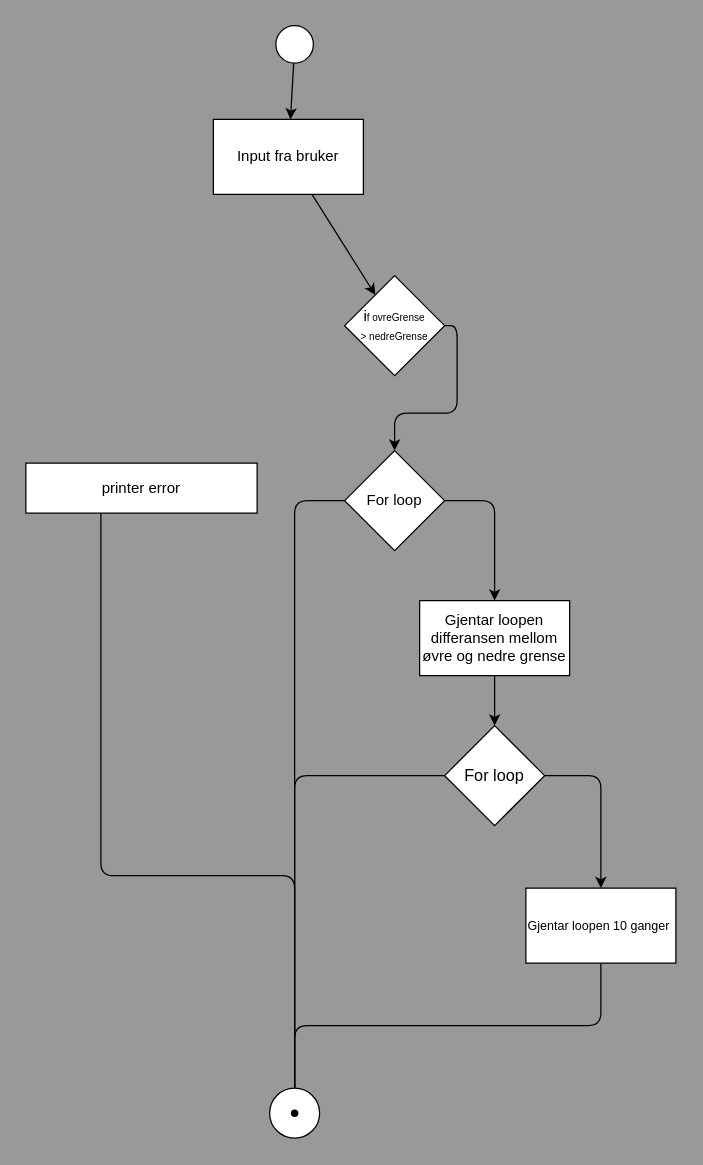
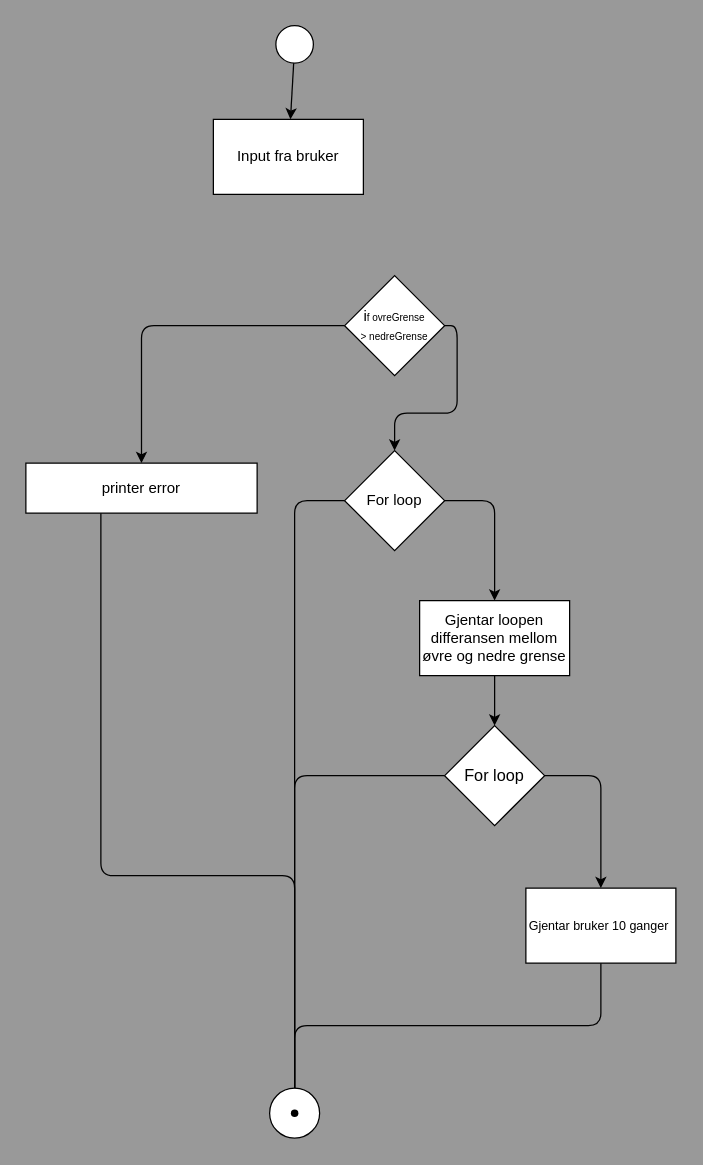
(341, 241) -> none
none -> (184, 326)
(601, 926) -> (601, 926)
